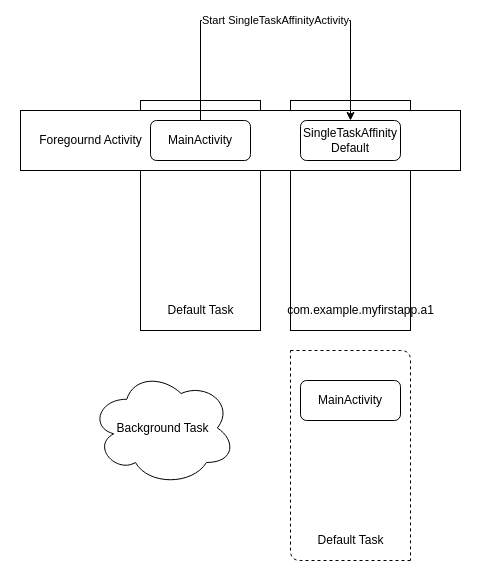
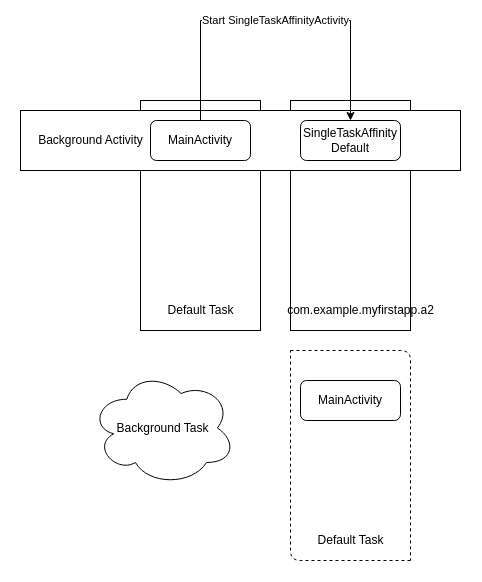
(91, 141) -> (91, 141)
(361, 311) -> (361, 311)
